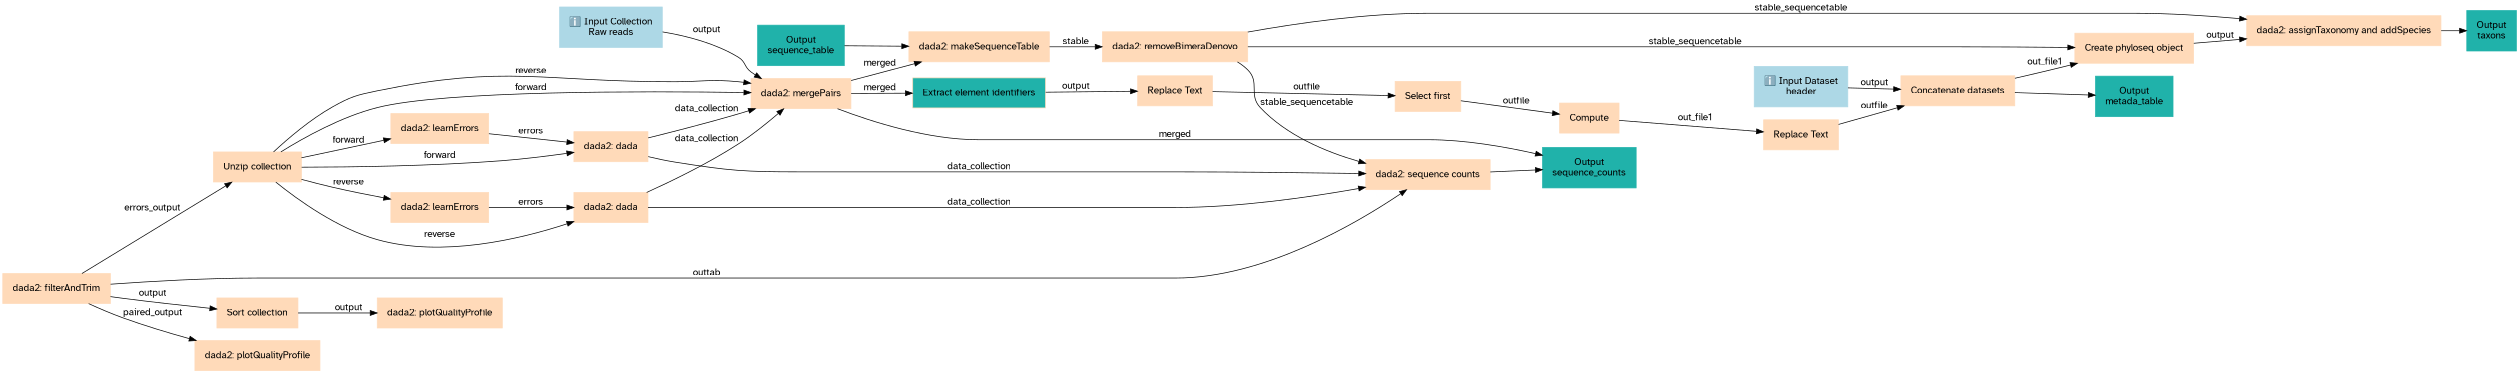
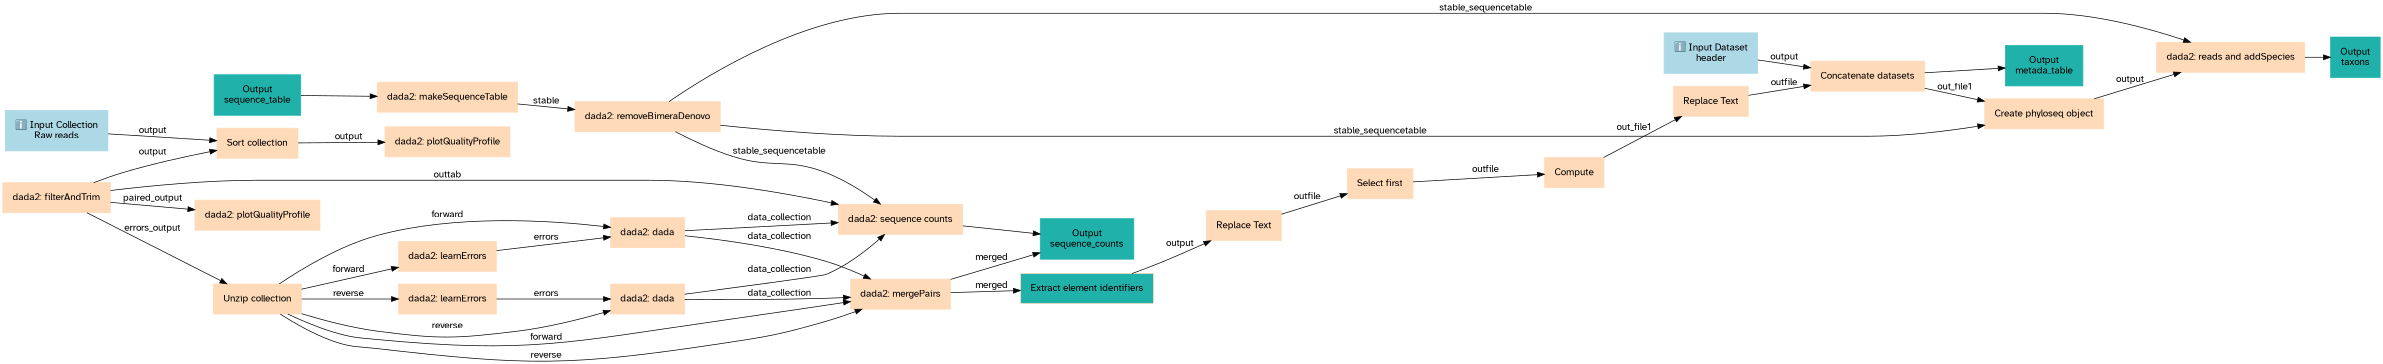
(2344, 31) -> (2231, 57)
(713, 45) -> (159, 137)
(883, 72) -> none
